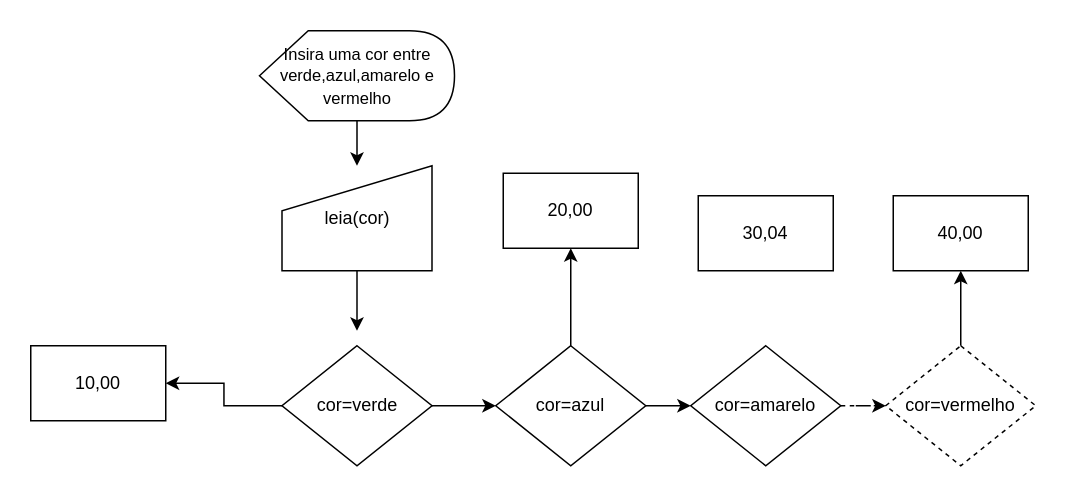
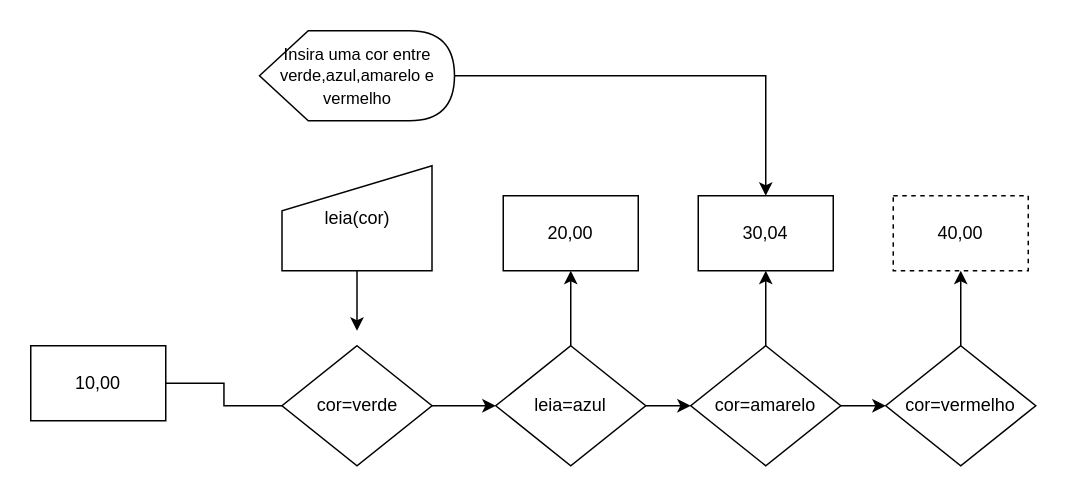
(357, 149) -> (665, 76)
(571, 211) -> (571, 233)
(961, 233) -> (961, 233)
none -> (766, 314)
(177, 383) -> (172, 383)
(571, 406) -> (571, 406)
(850, 406) -> (850, 406)
(961, 406) -> (961, 406)
